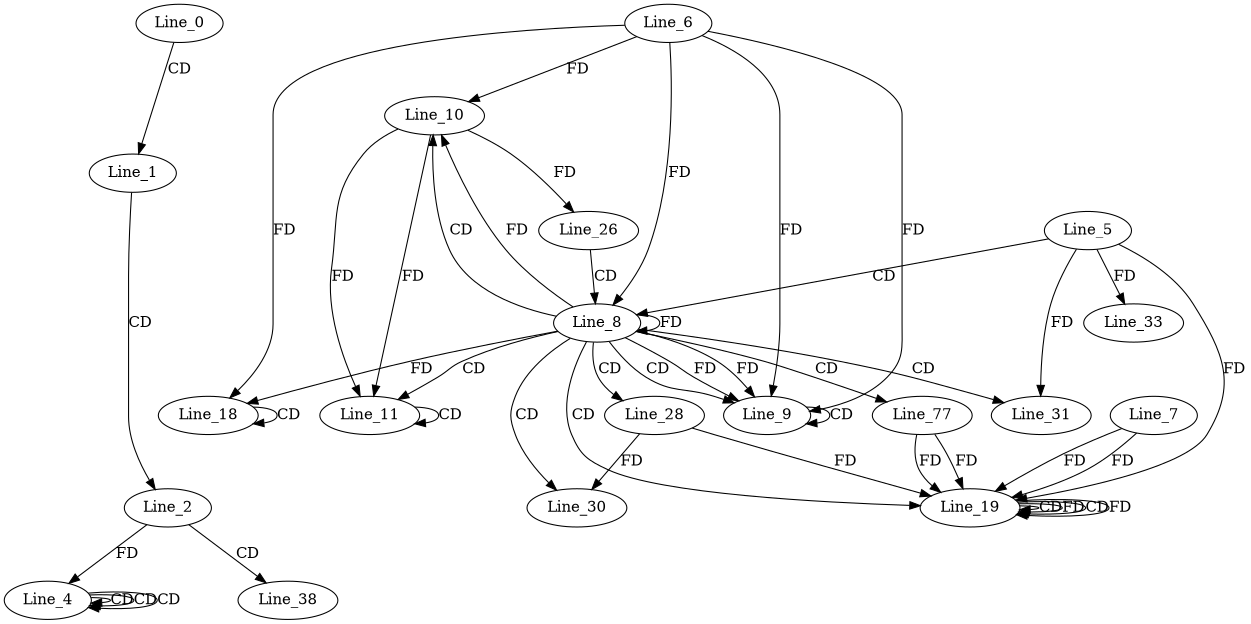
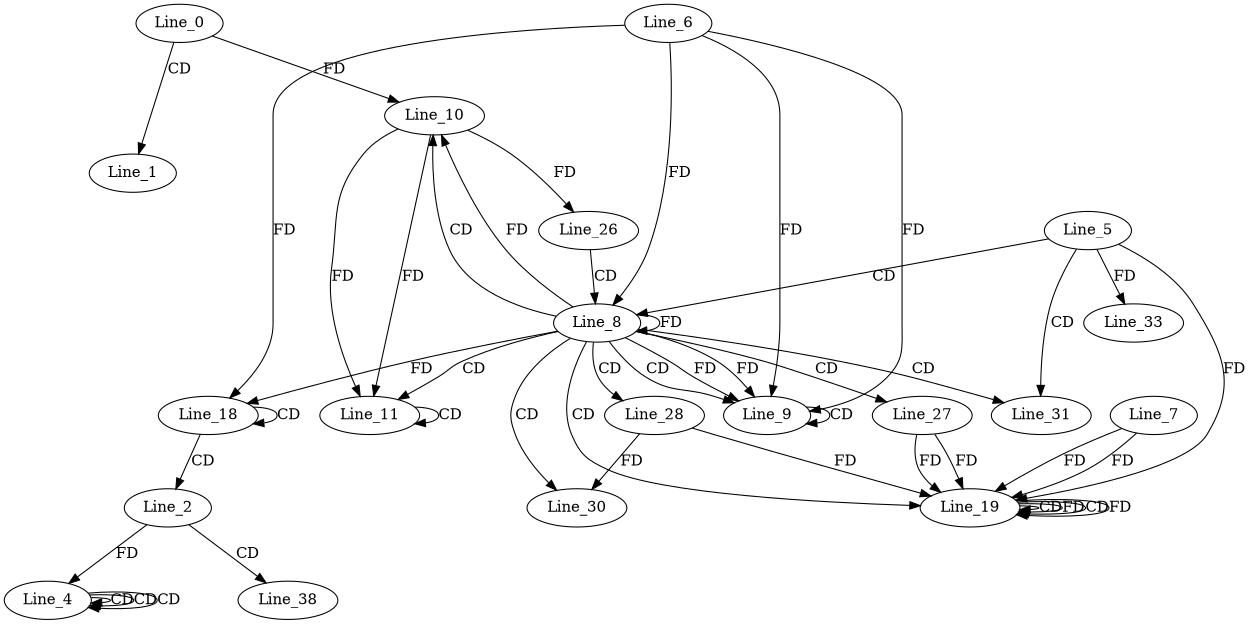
(558, 67) -> (301, 67)
(1062, 323) -> (1062, 323)
(129, 338) -> (190, 457)
(922, 415) -> (922, 415)
